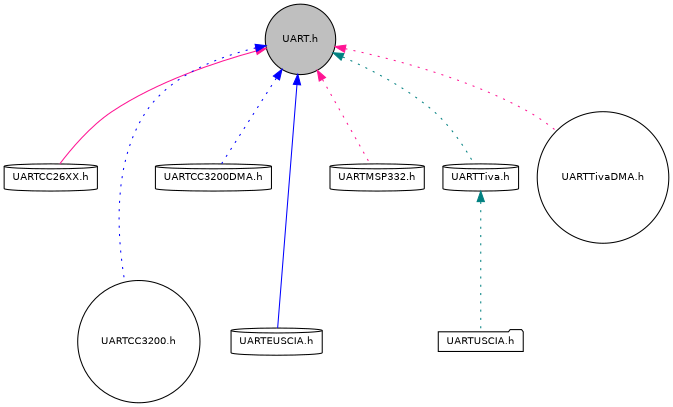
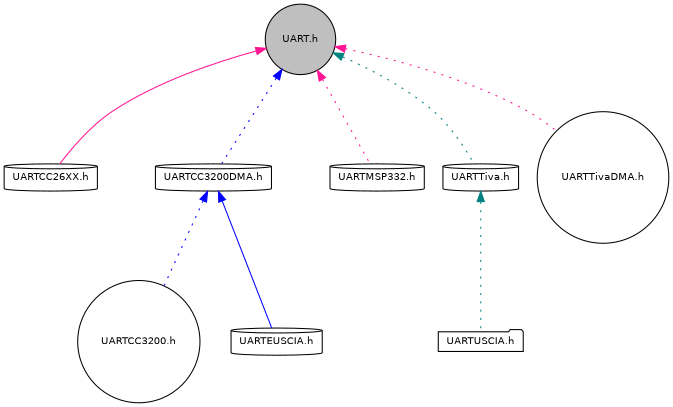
(135, 132) -> (184, 243)
(287, 206) -> (247, 264)
